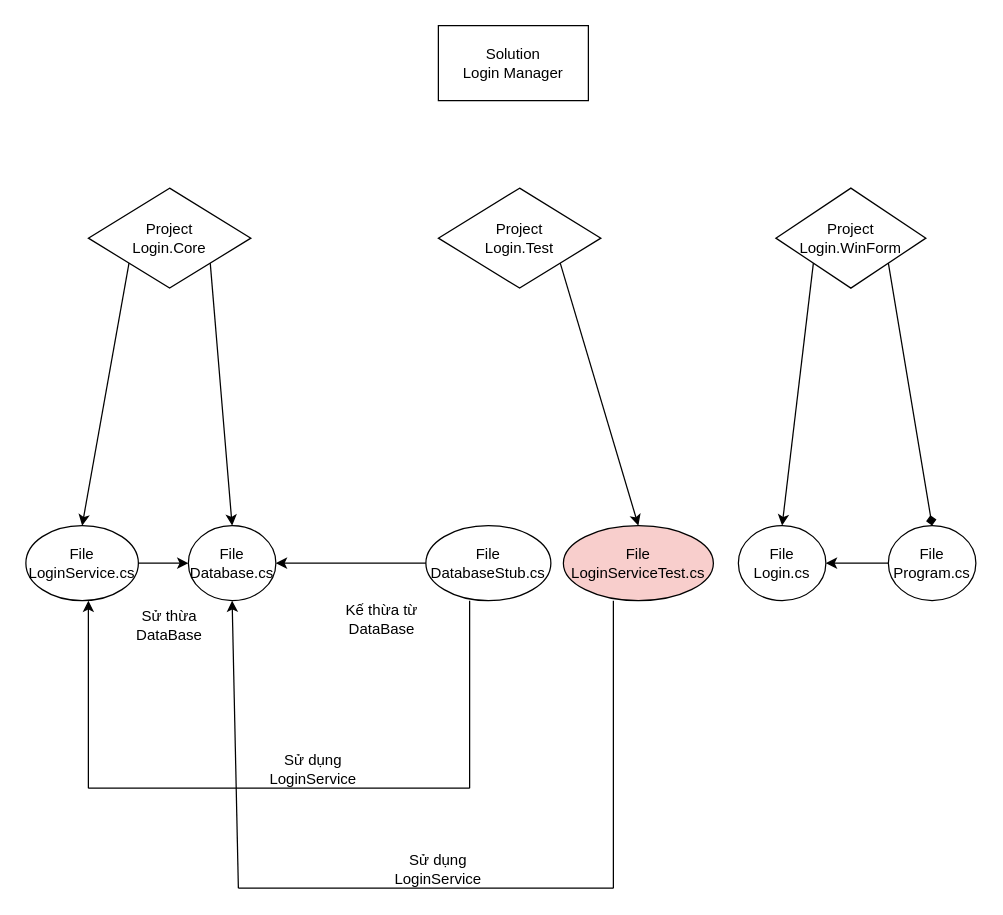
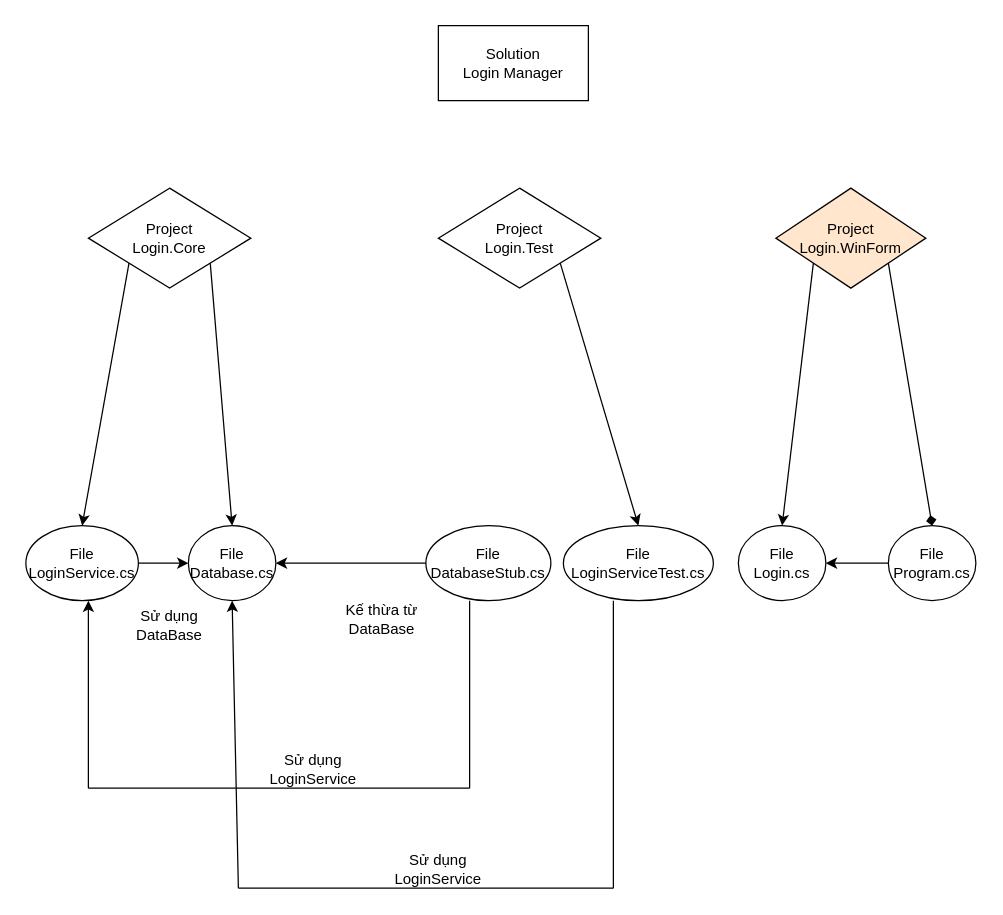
(851, 238) -> (851, 238)
(638, 563) -> (638, 563)
(169, 626) -> (169, 626)
